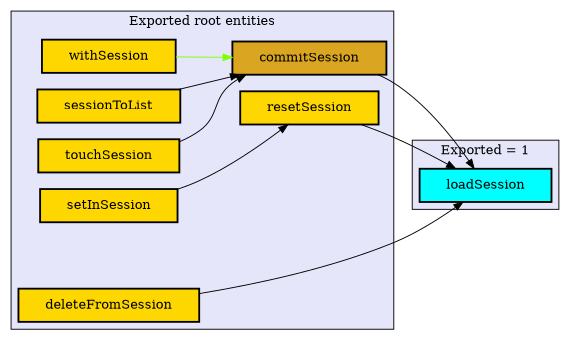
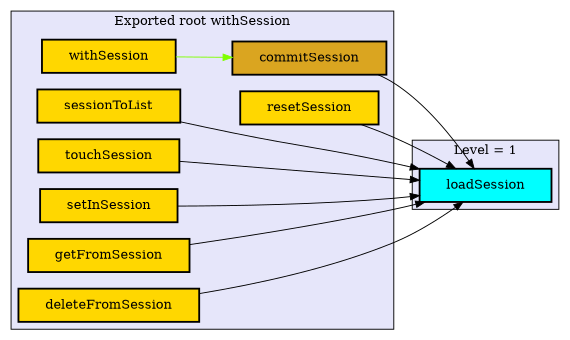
(202, 22) -> (202, 22)
(205, 83) -> (295, 145)
(213, 115) -> (295, 170)
(486, 151) -> (486, 151)
(231, 164) -> (294, 204)
none -> (109, 255)
